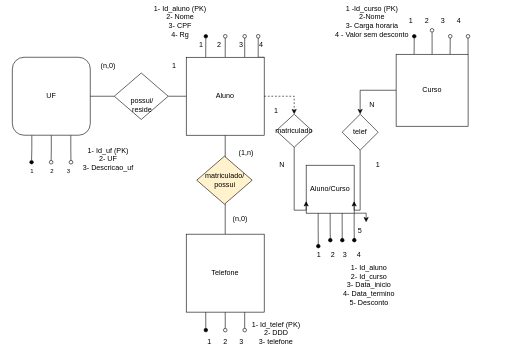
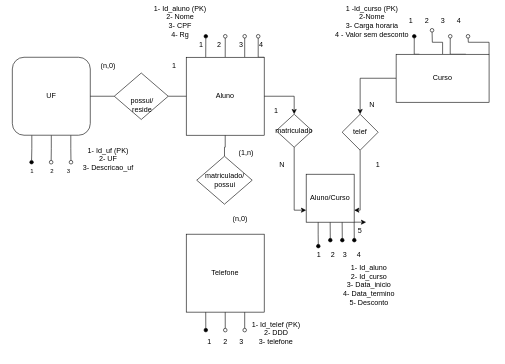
(432, 90) -> (443, 78)
(286, 96) -> (286, 96)
(225, 180) -> (225, 180)
(330, 189) -> (330, 198)
(225, 218) -> (225, 150)
